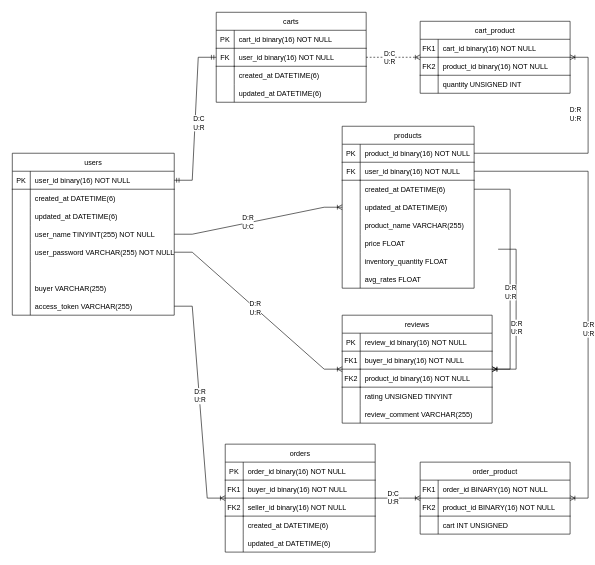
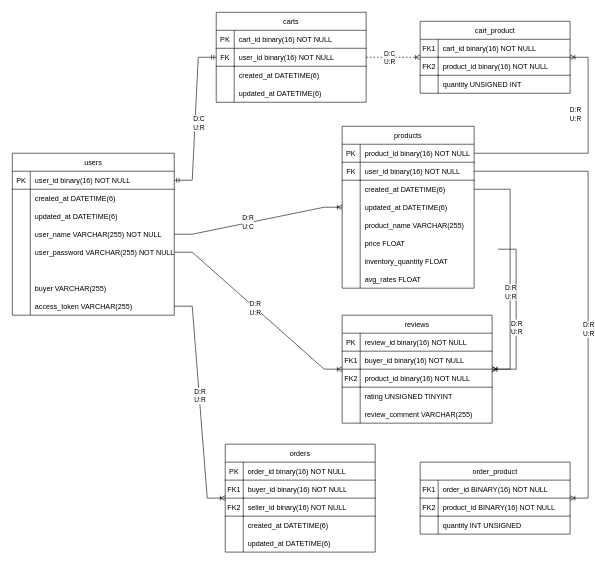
(94, 235) -> (94, 235)
(392, 498) -> none
(475, 526) -> (482, 526)
